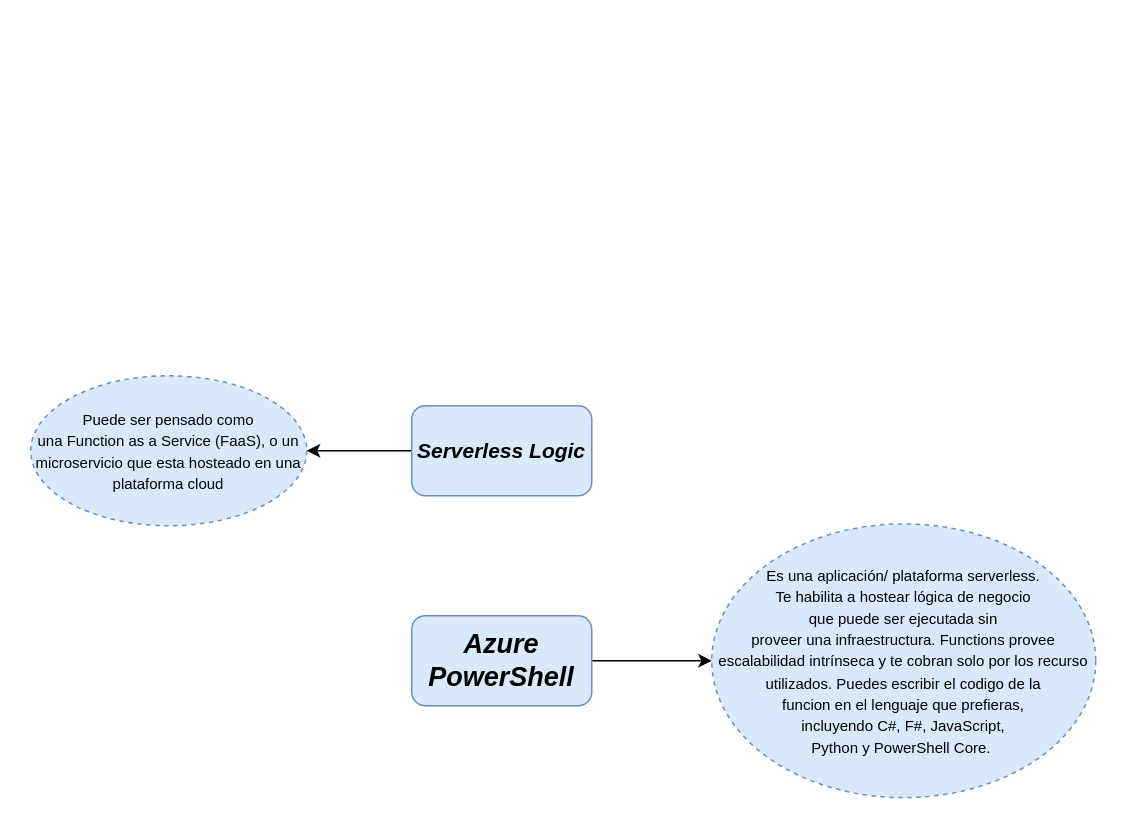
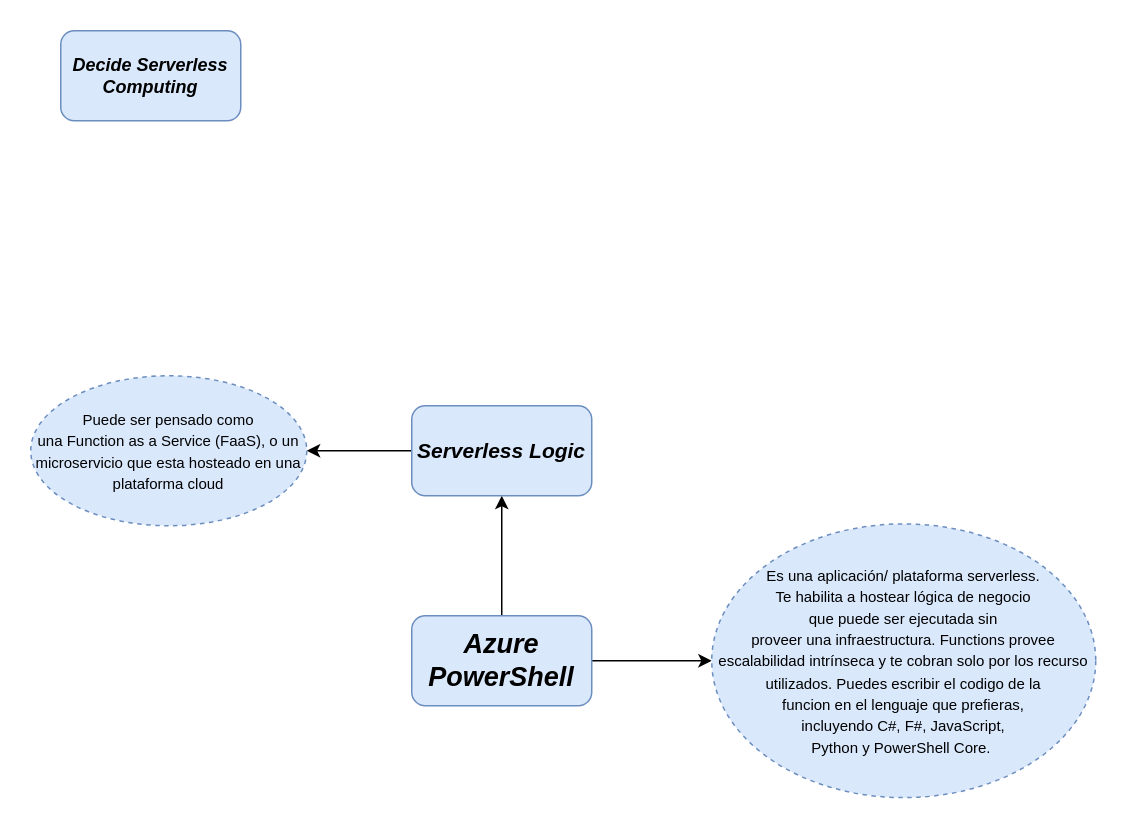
none -> (151, 76)
none -> (502, 561)
